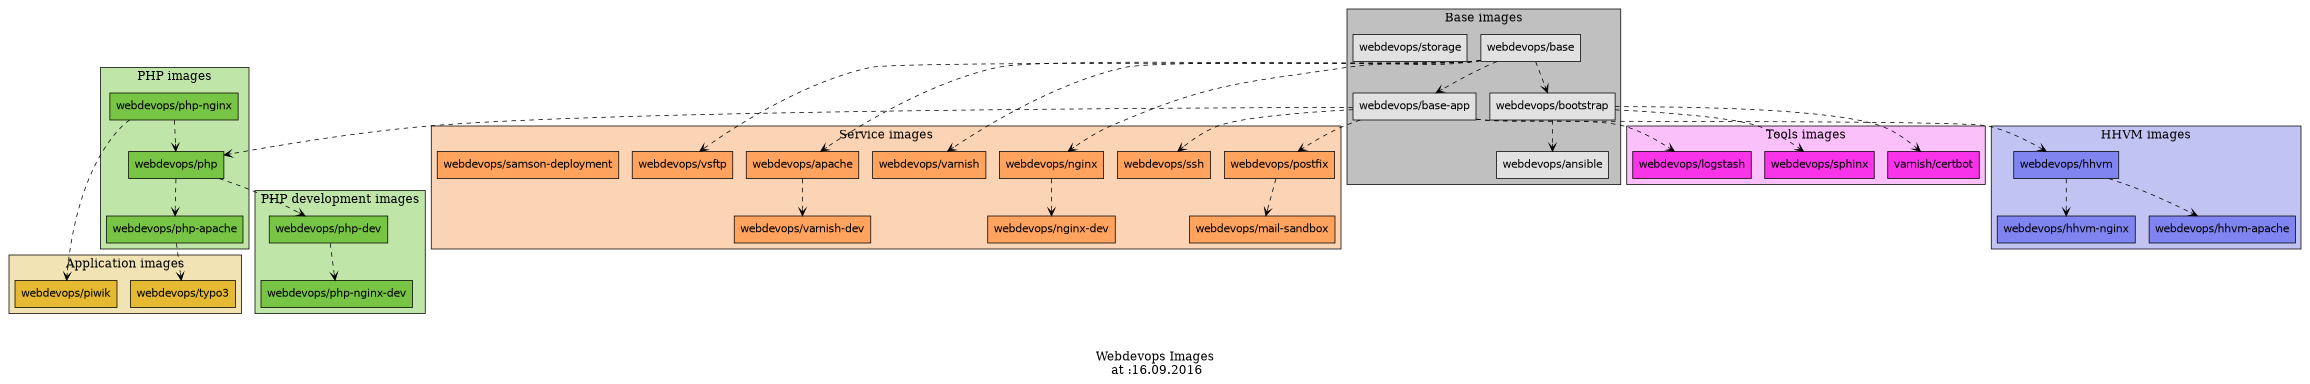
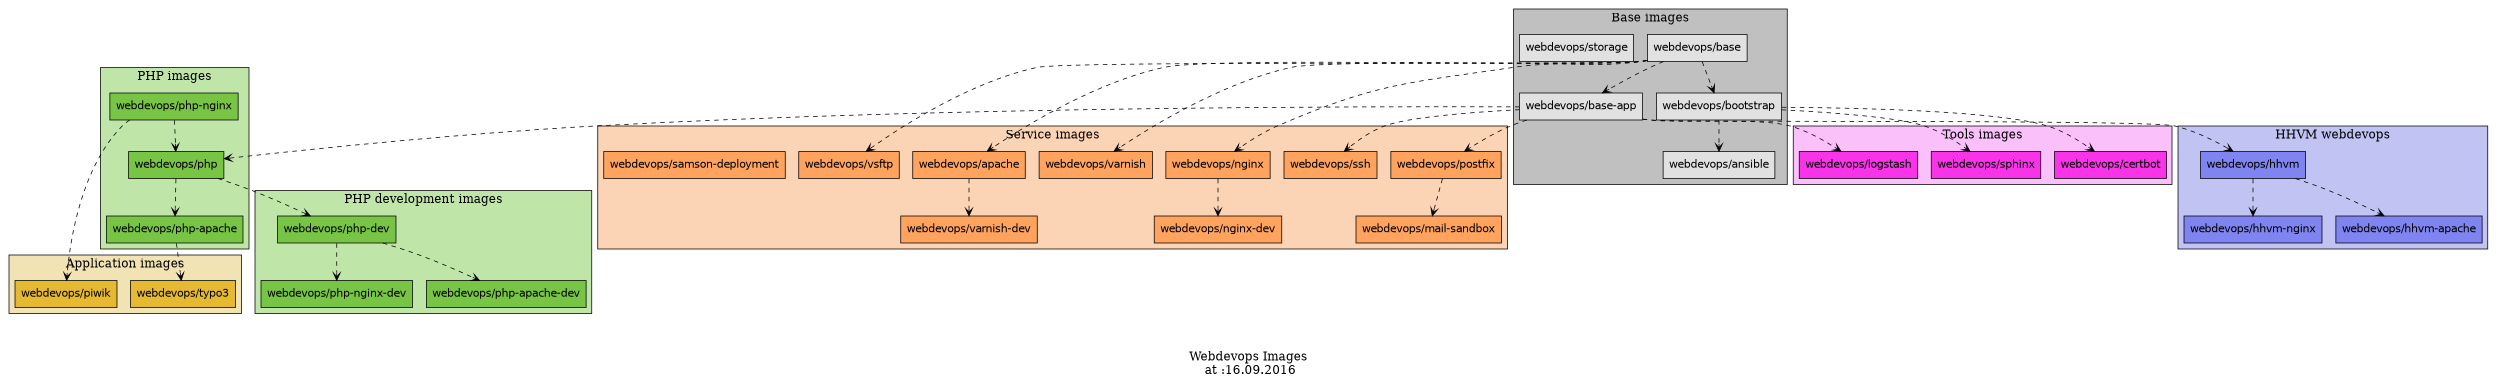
(2146, 136) -> (2333, 136)
(1934, 165) -> (2110, 165)
none -> (506, 294)
